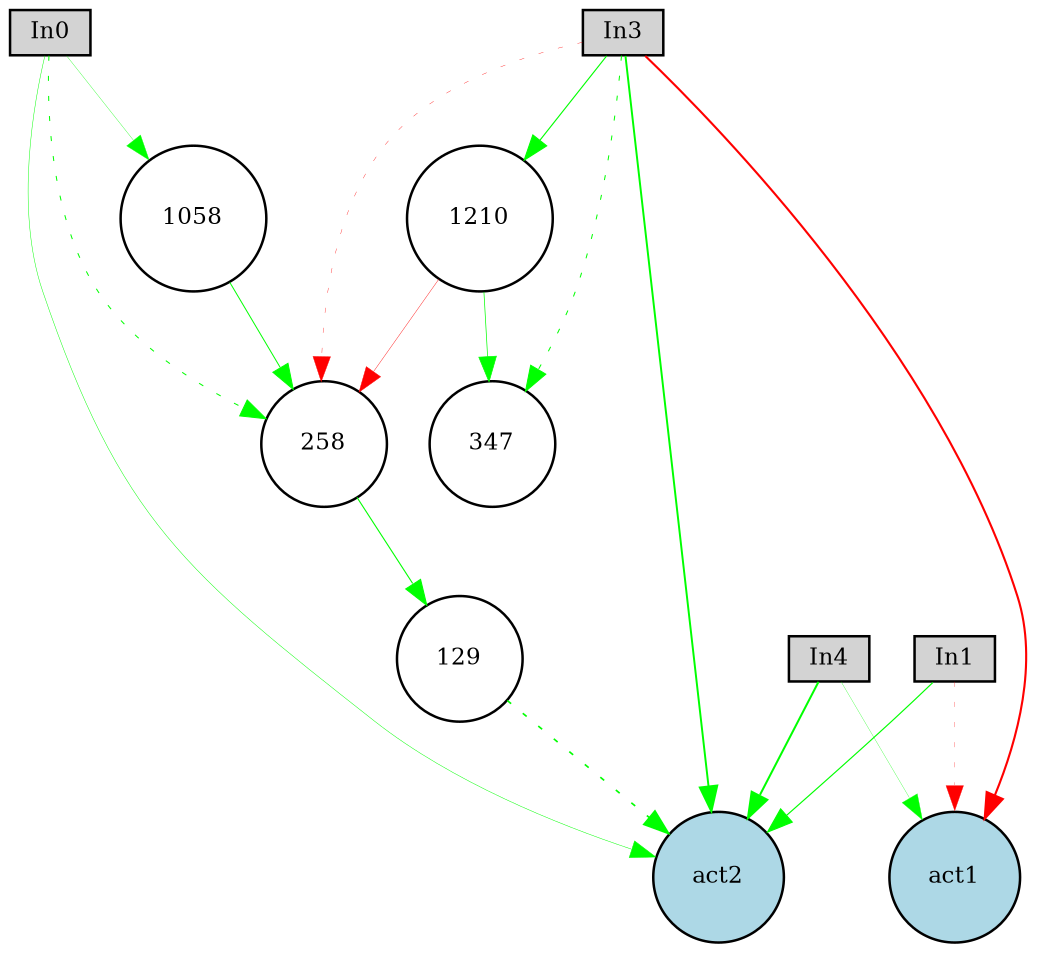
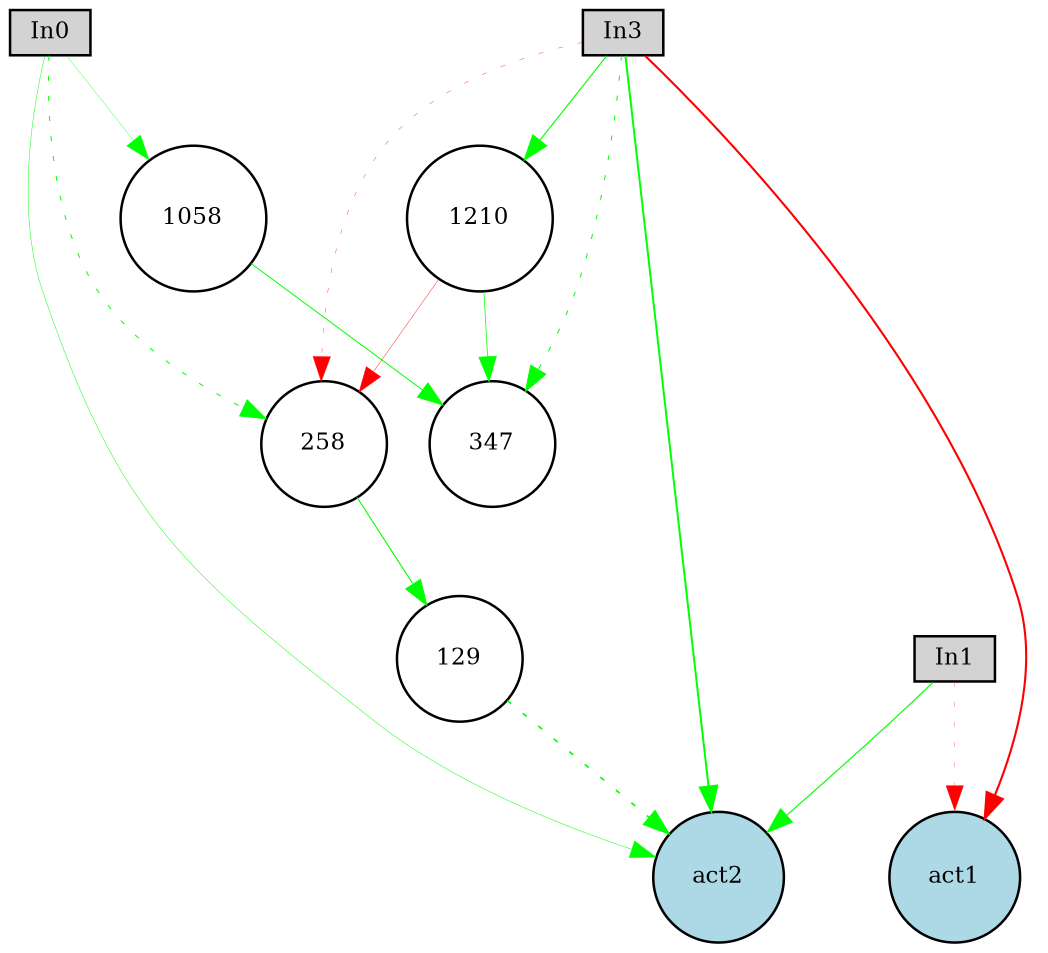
(255, 325) -> (341, 330)
(829, 659) -> none
